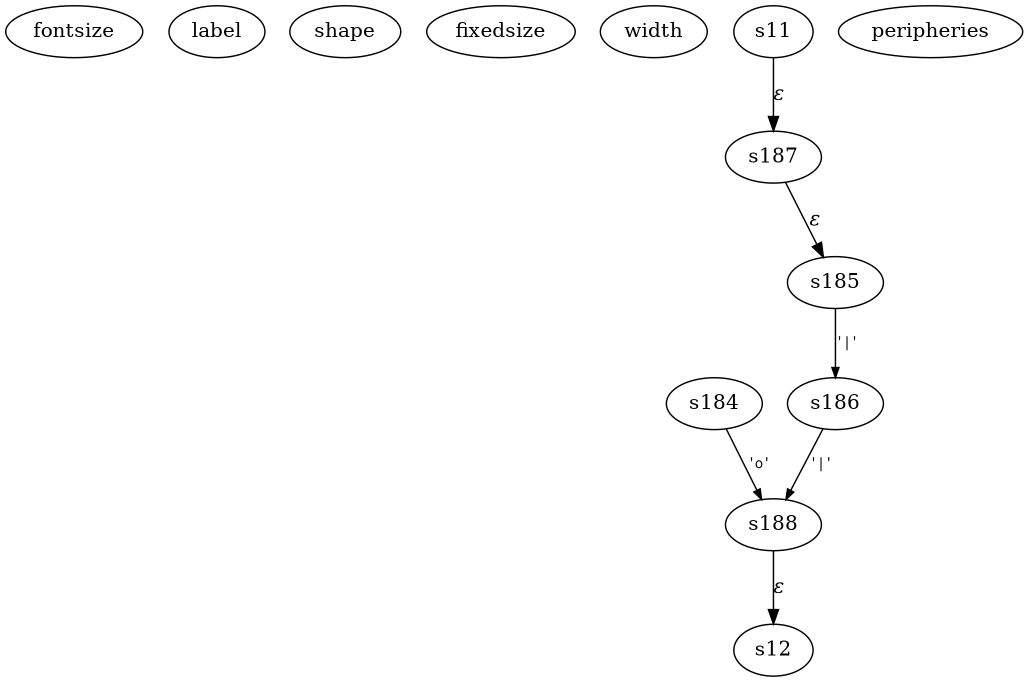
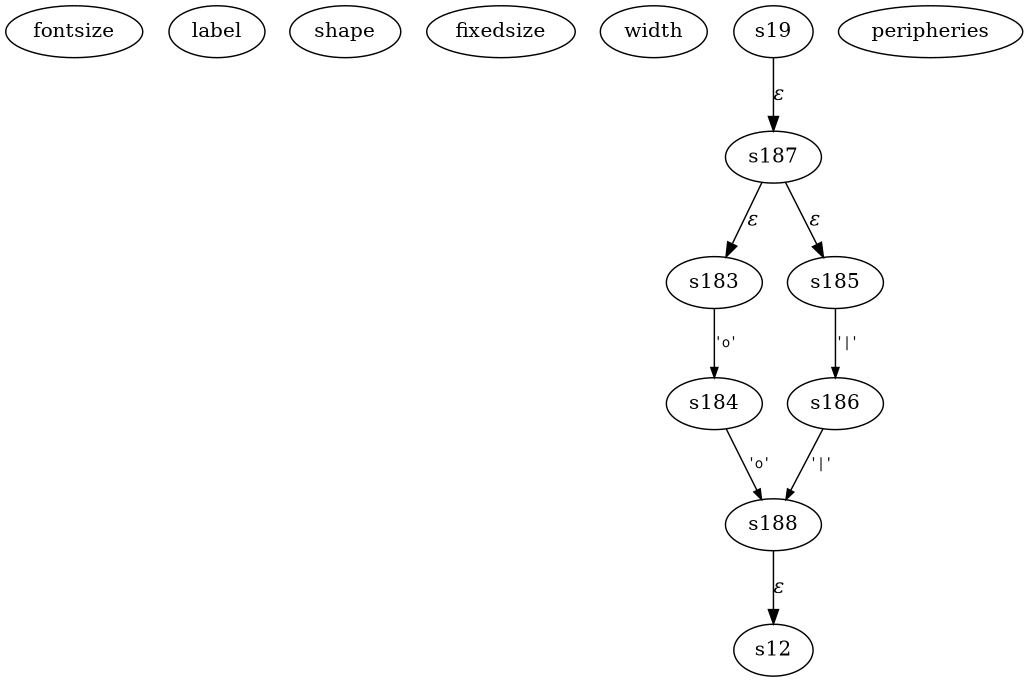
(773, 32) -> (773, 32)
none -> (714, 283)
